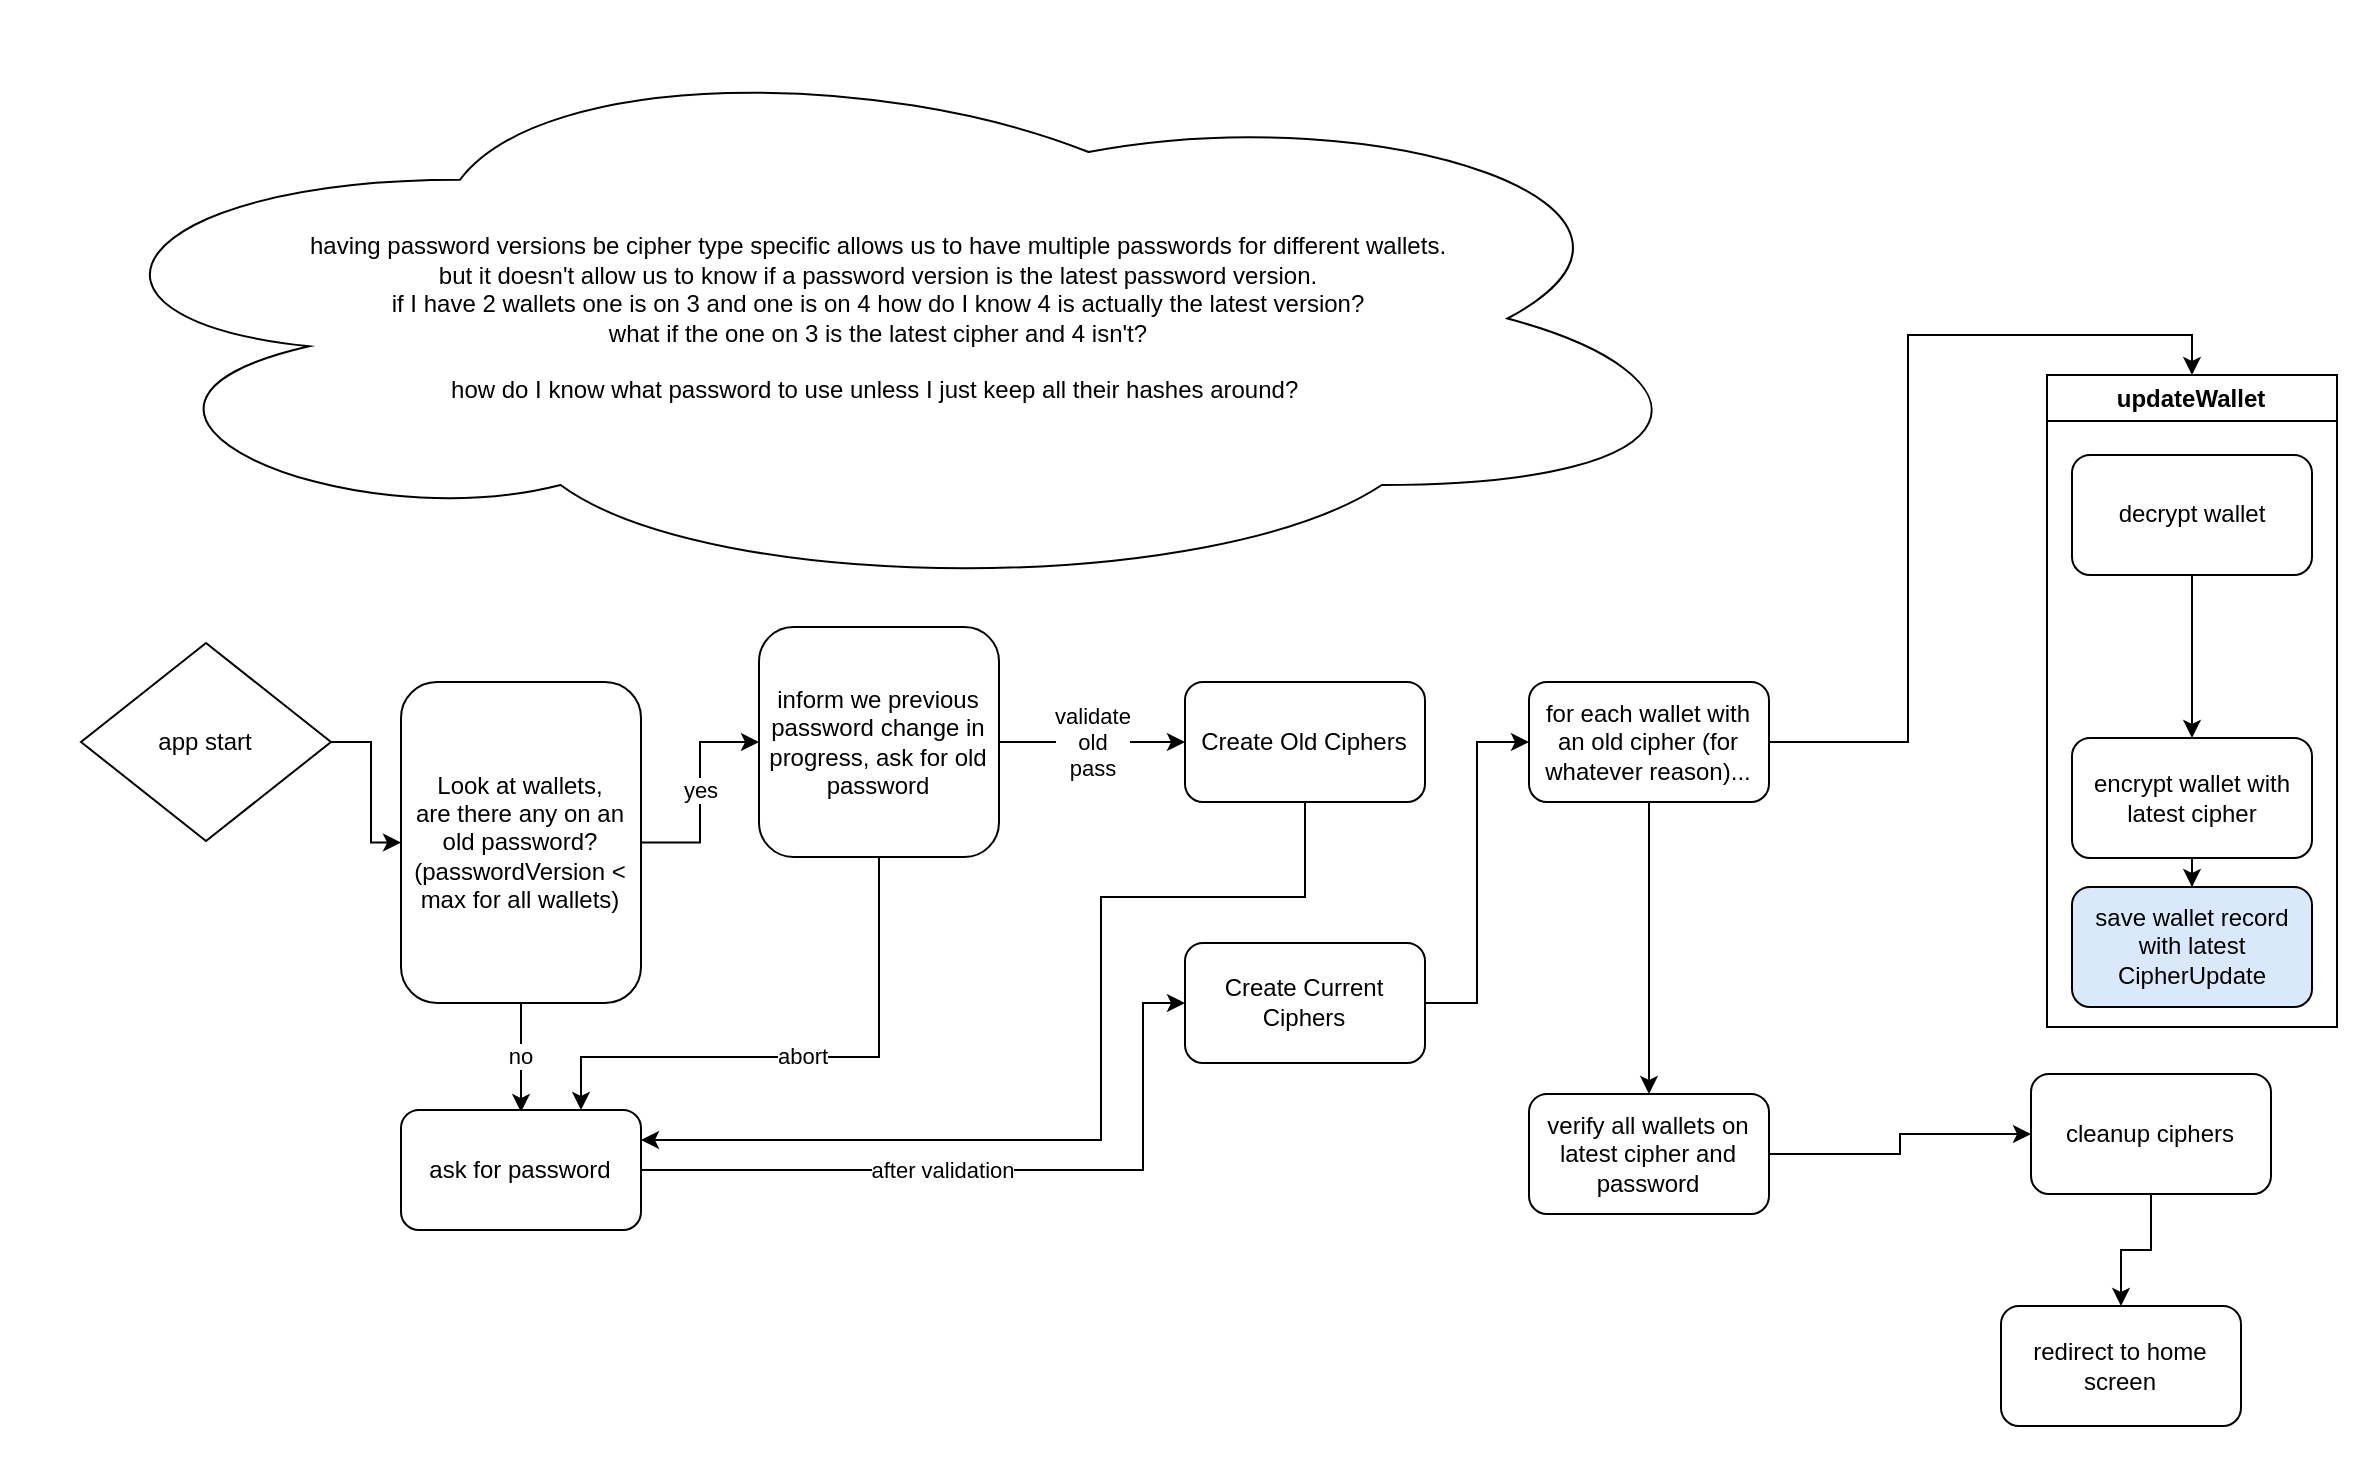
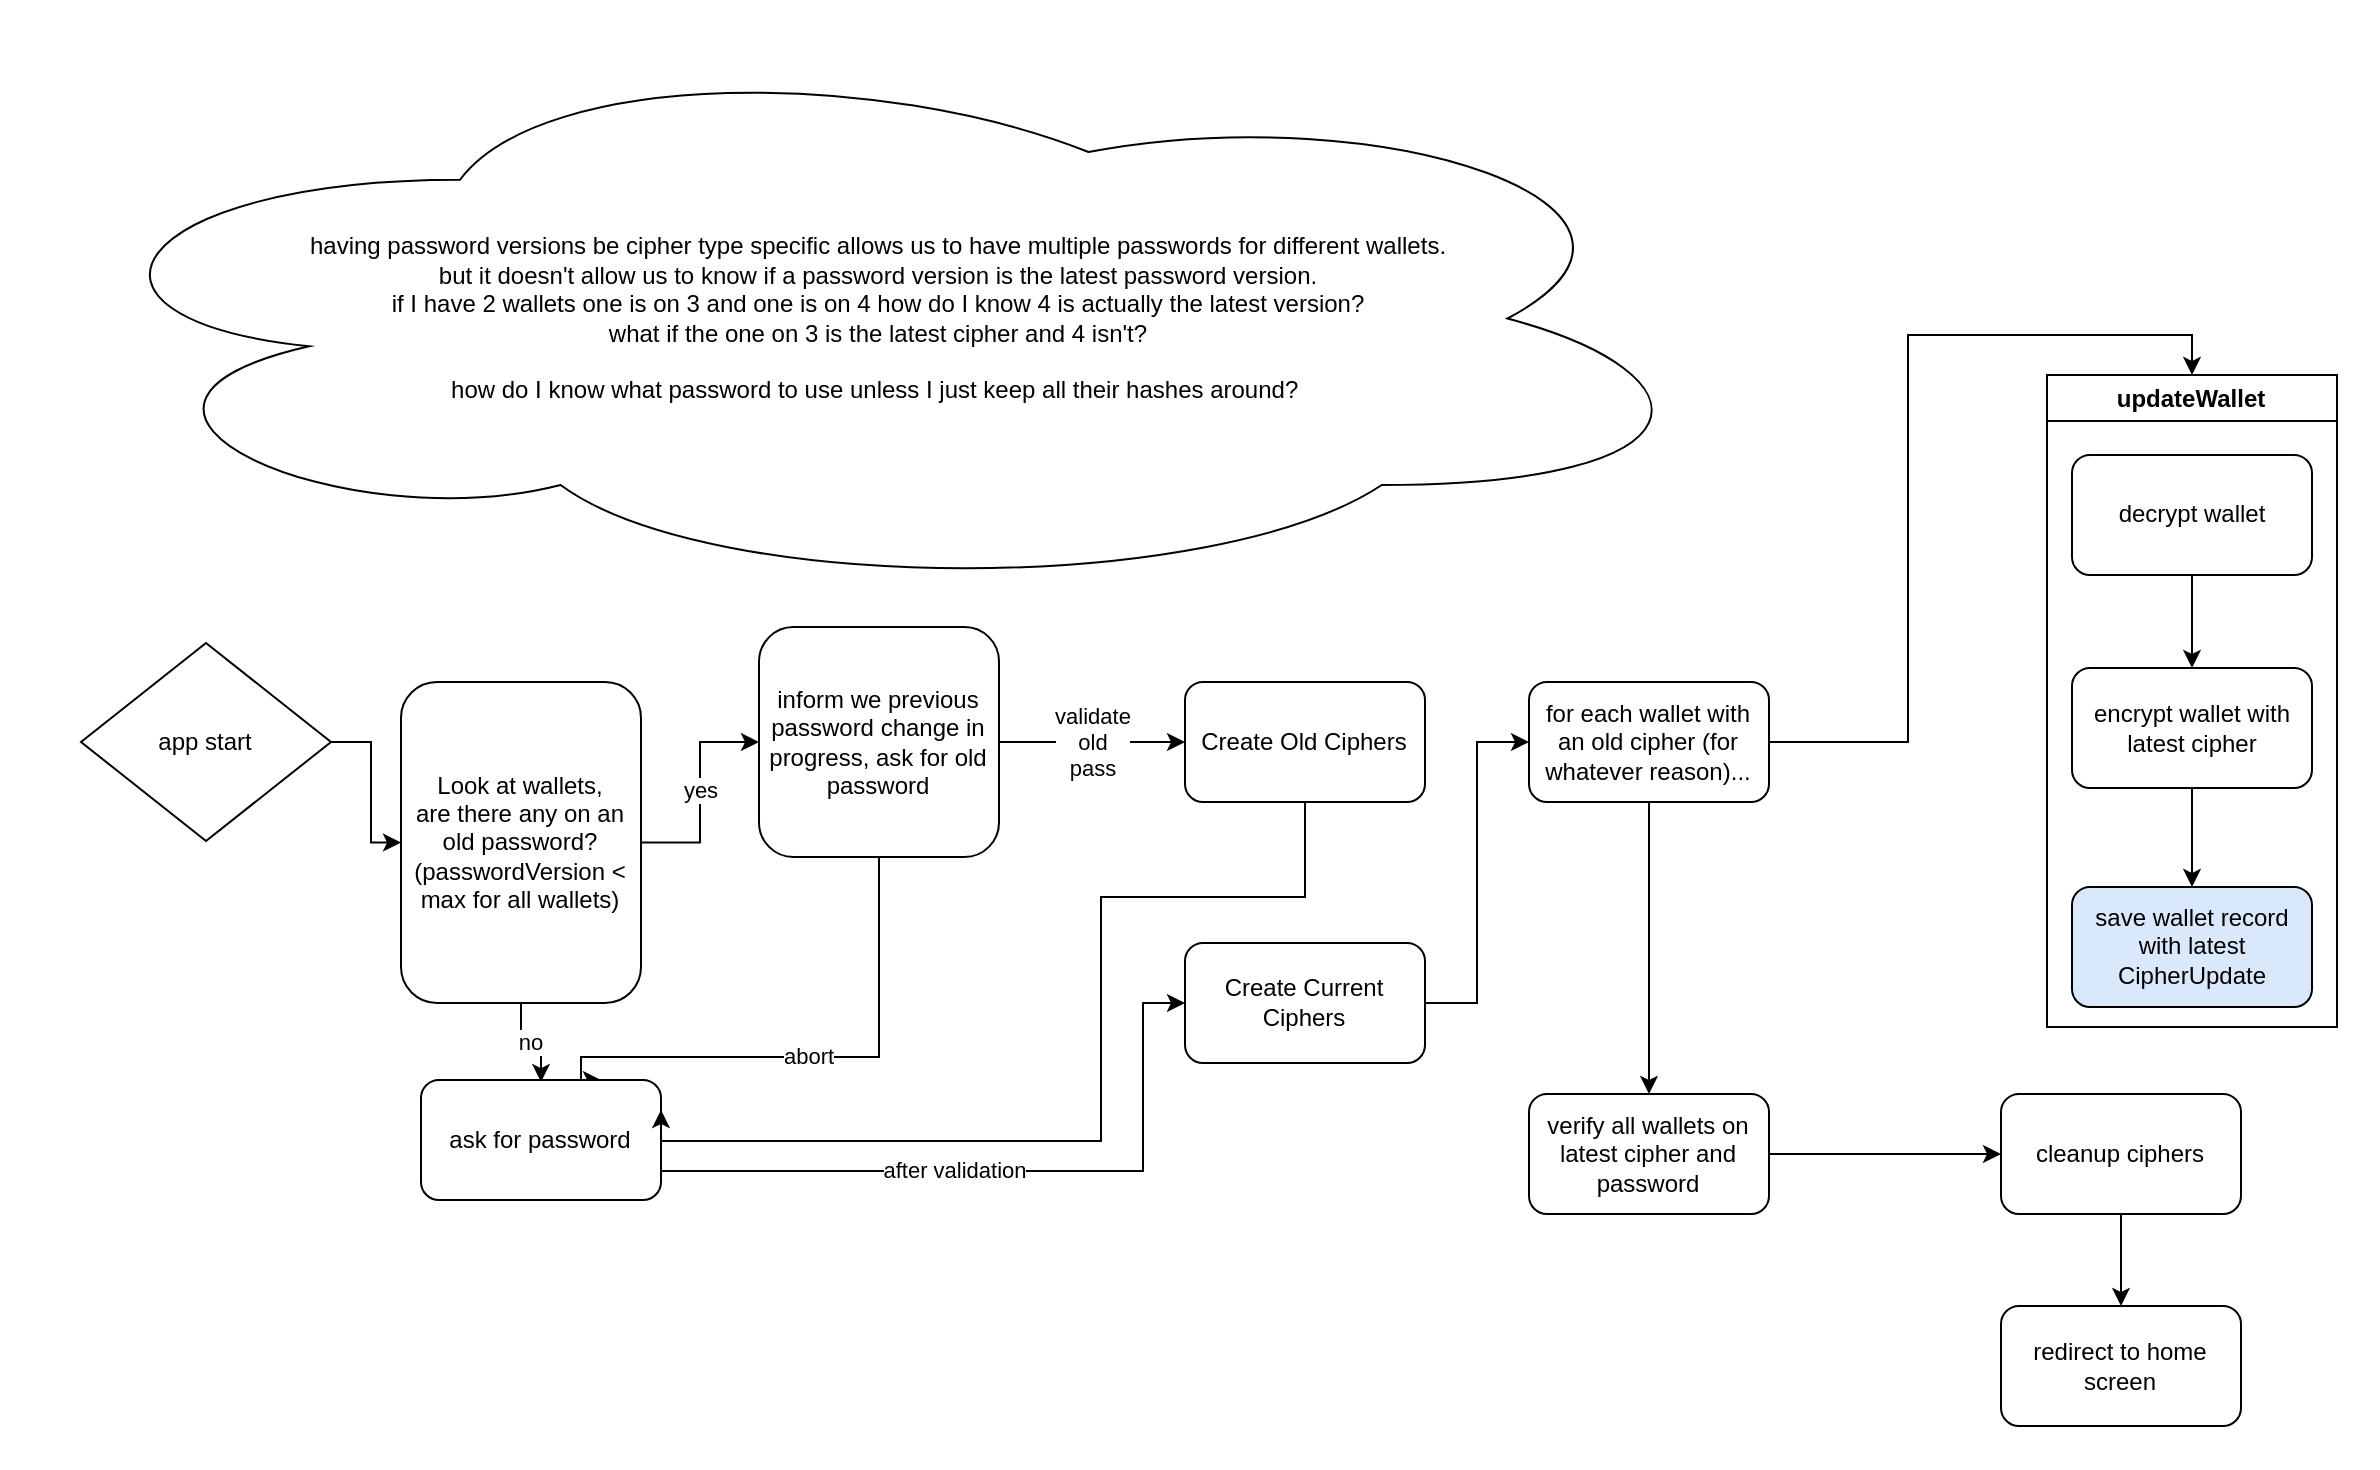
(2192, 798) -> (2192, 728)
(2151, 1134) -> (2121, 1154)
(521, 1170) -> (541, 1140)
